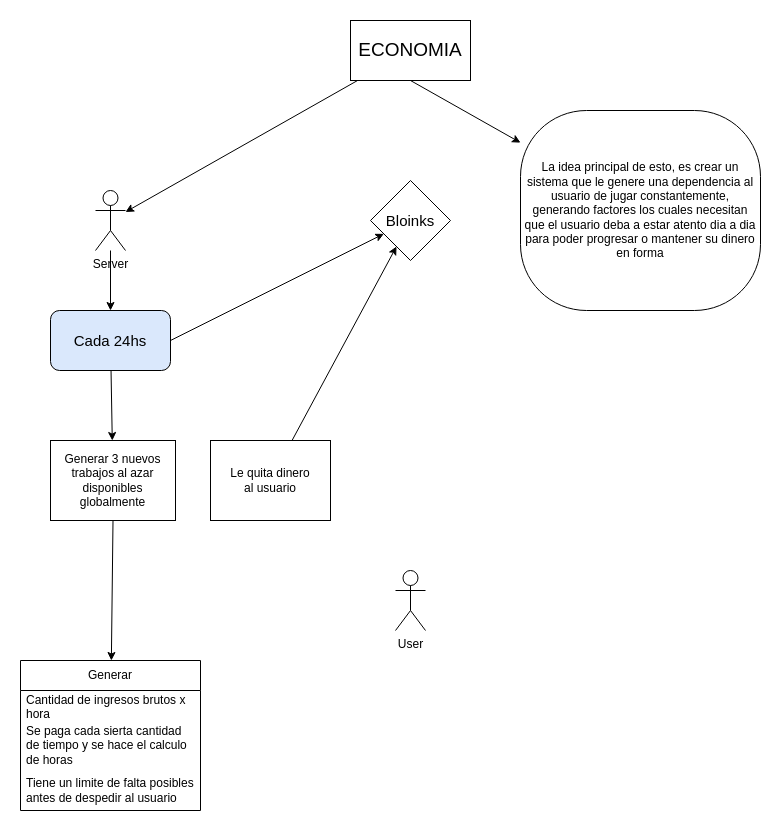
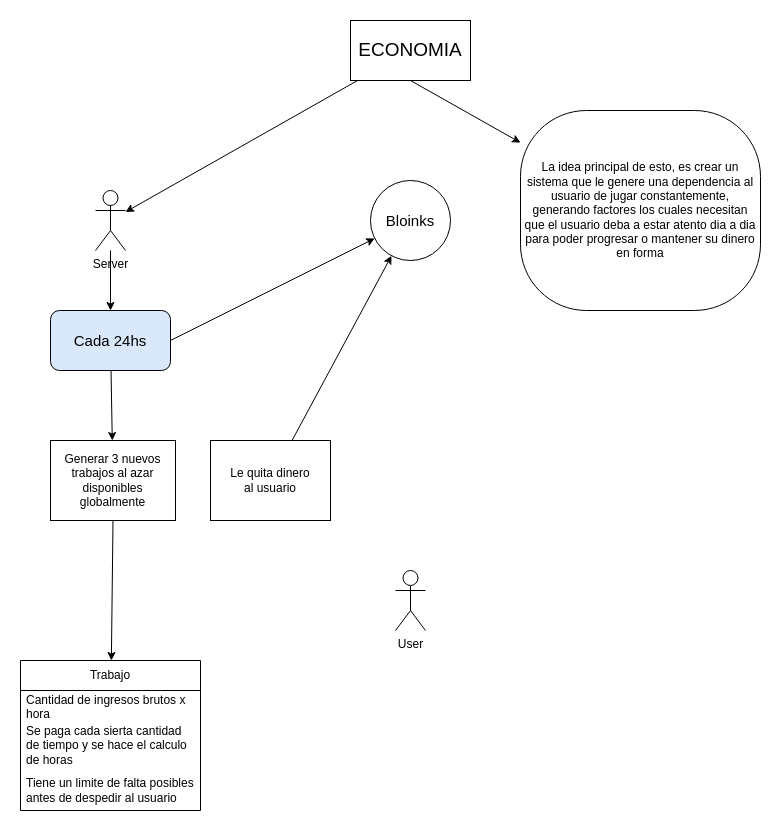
(411, 221) -> (411, 221)
(111, 676) -> (111, 676)
